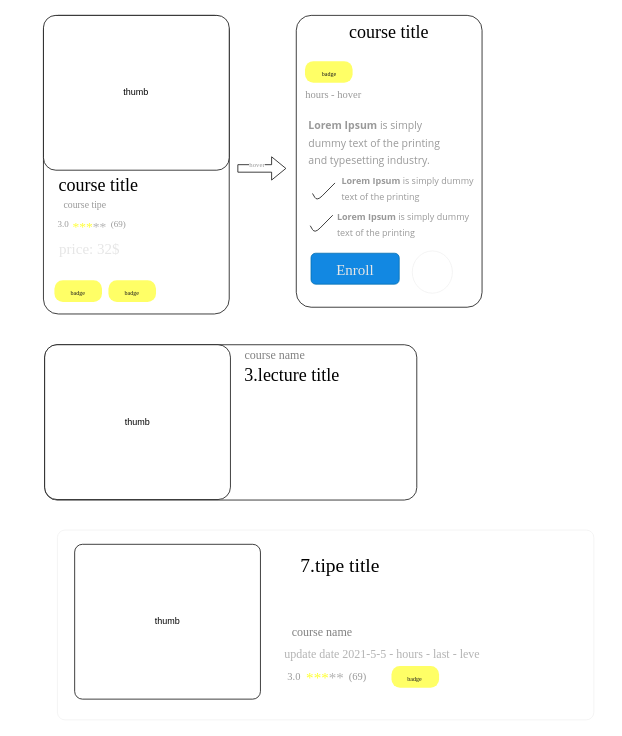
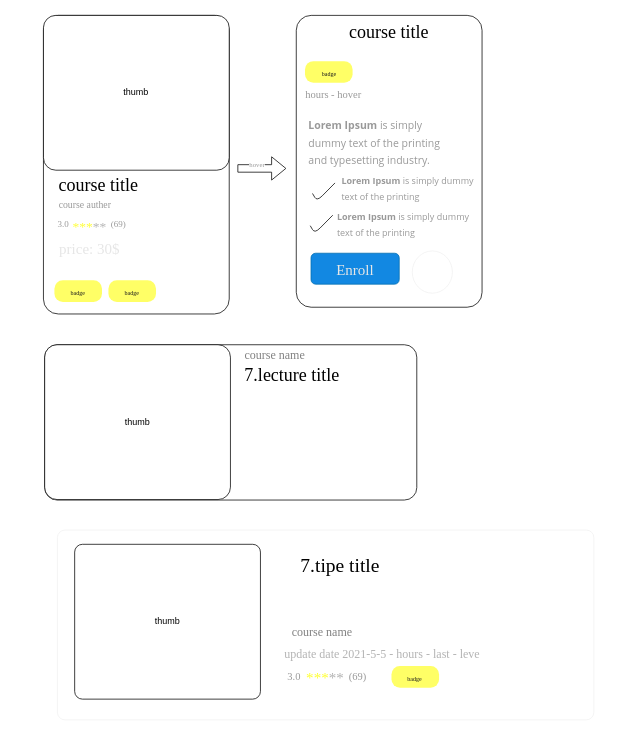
(85, 204) -> (85, 204)
(90, 249) -> (90, 249)
(292, 375) -> (292, 375)
